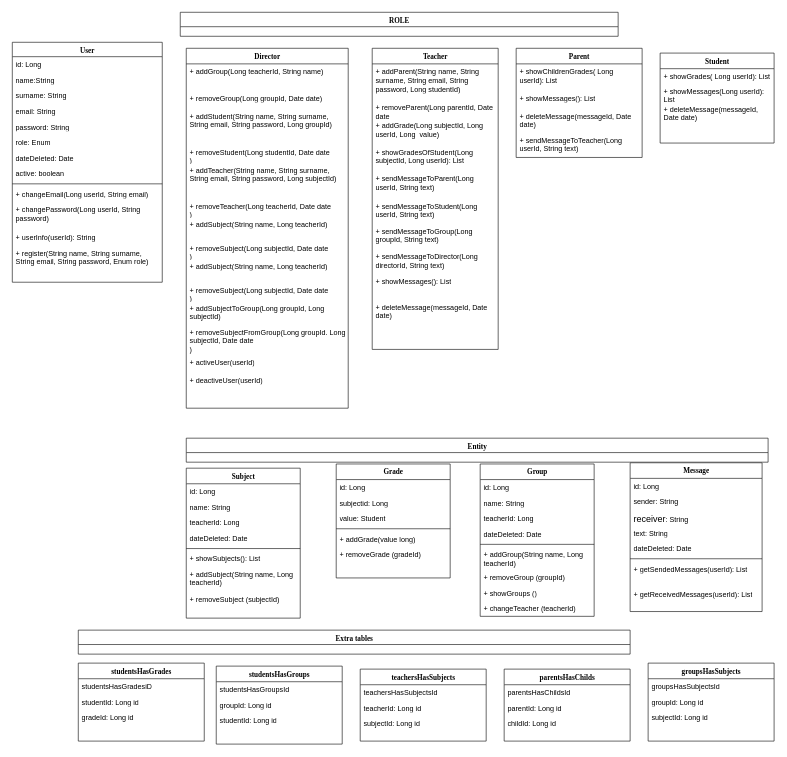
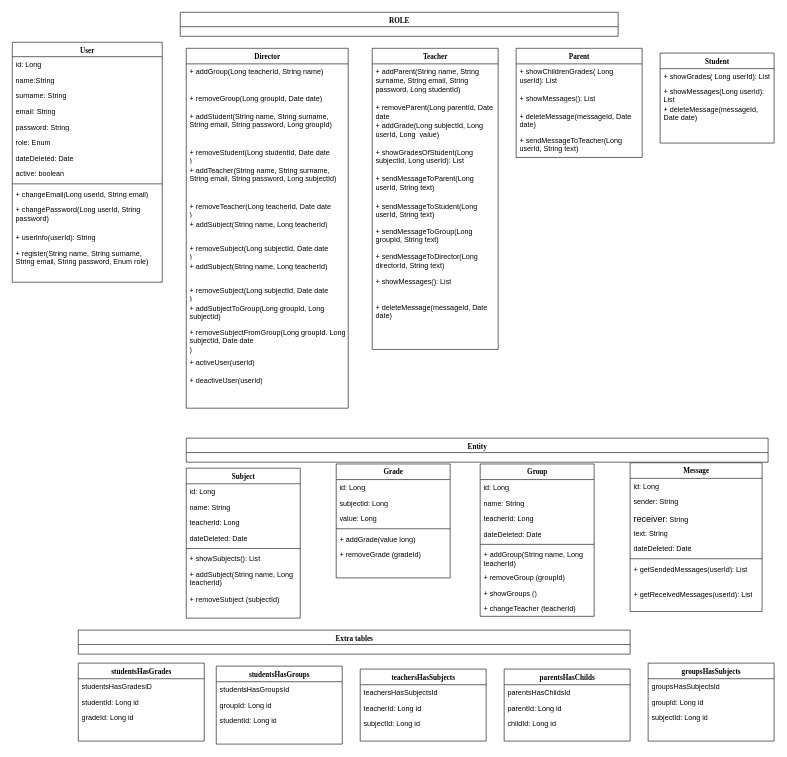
(365, 519) -> (359, 519)
